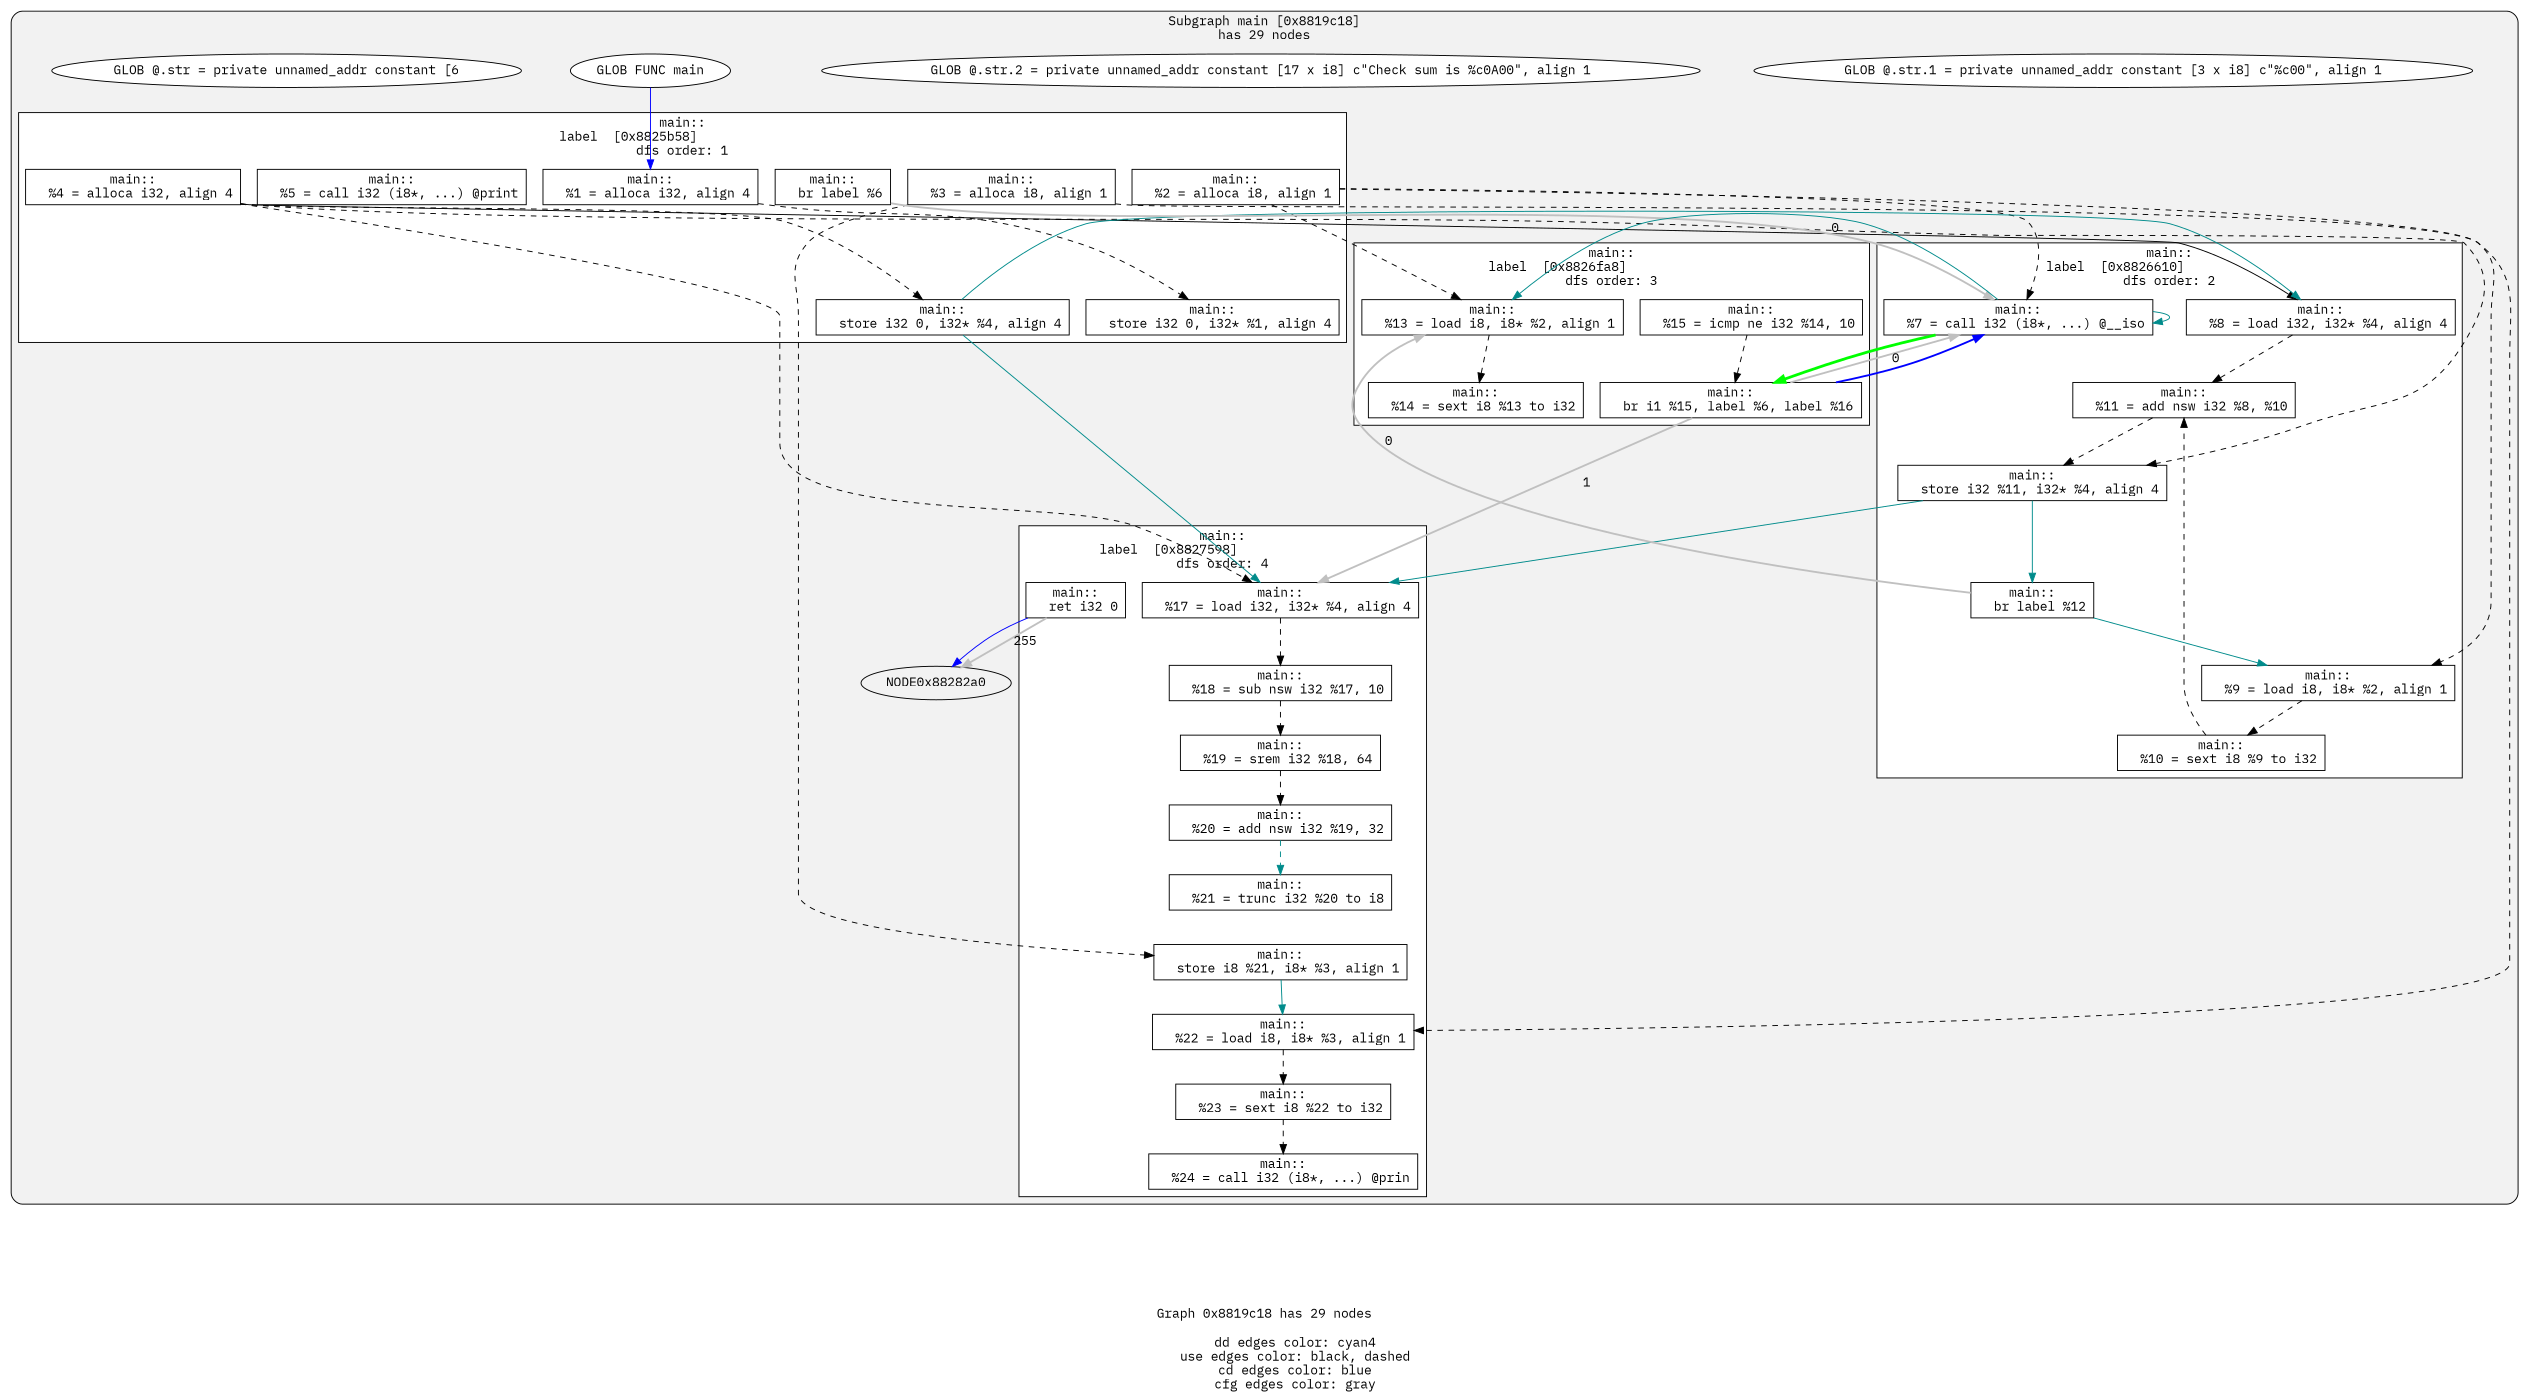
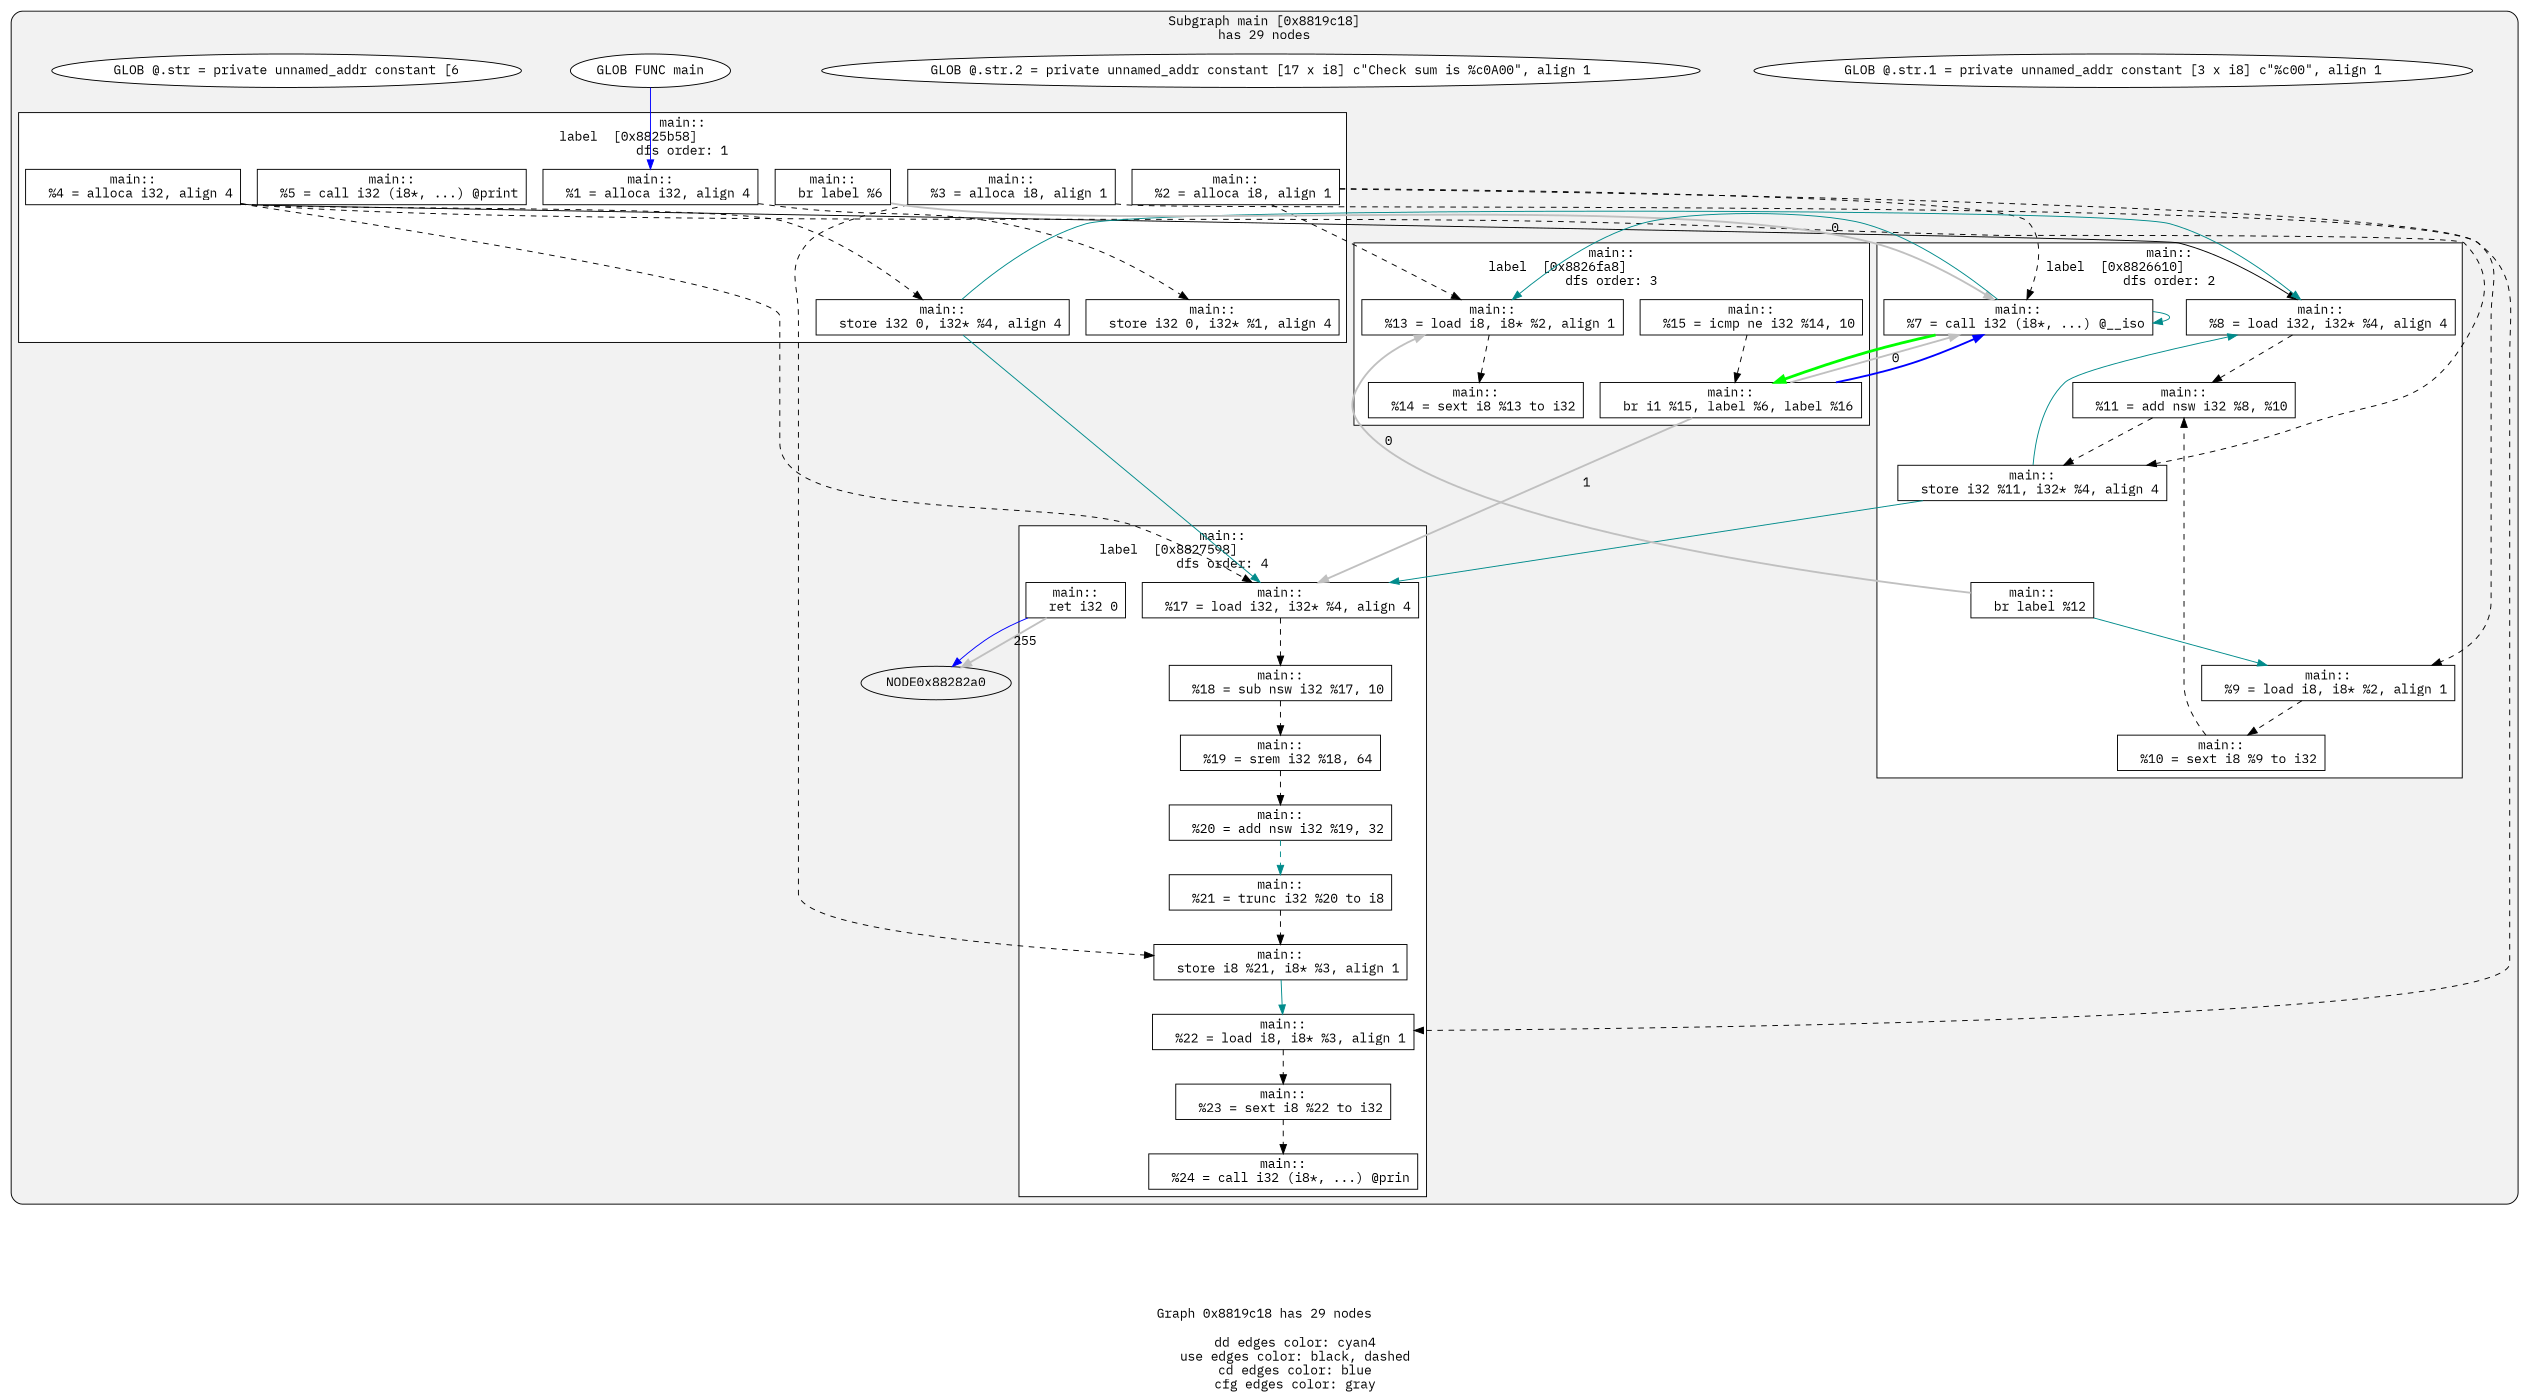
(2032, 537) -> (2101, 368)
none -> (1280, 923)
